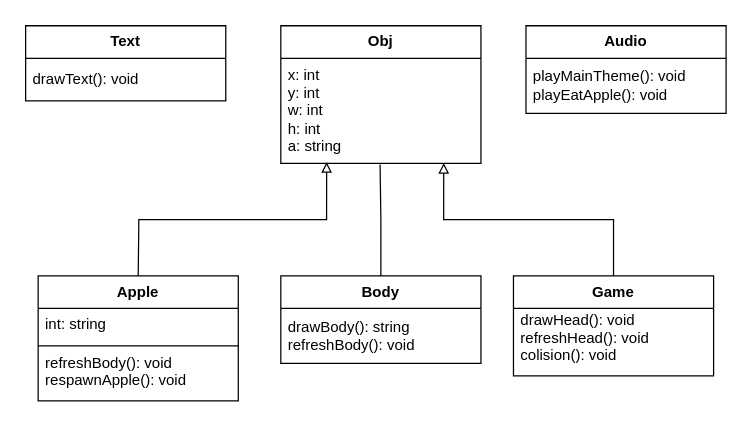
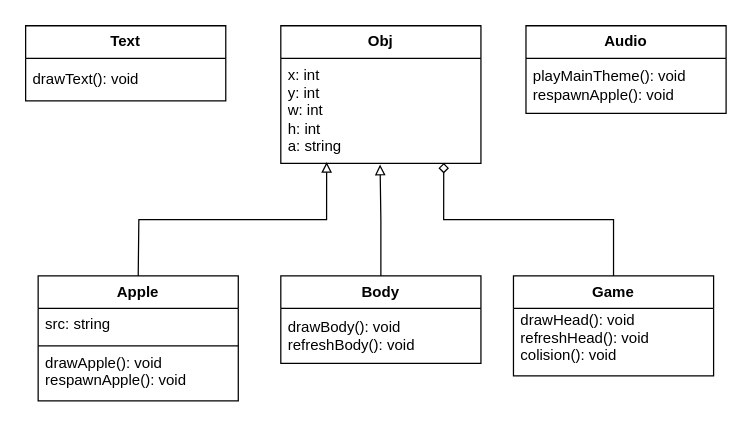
(612, 86) -> (612, 86)
(380, 172) -> (380, 176)
(443, 174) -> (443, 174)
(84, 324) -> (86, 324)
(362, 336) -> (362, 336)
(122, 376) -> (122, 376)
